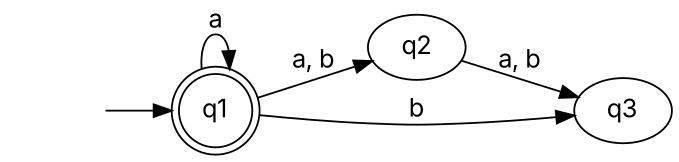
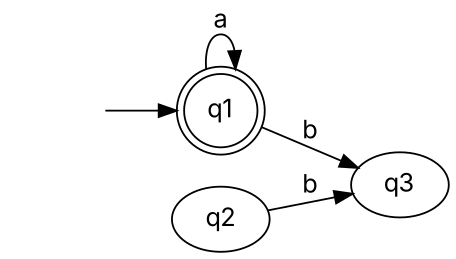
(520, 61) -> (310, 186)
(306, 82) -> none
